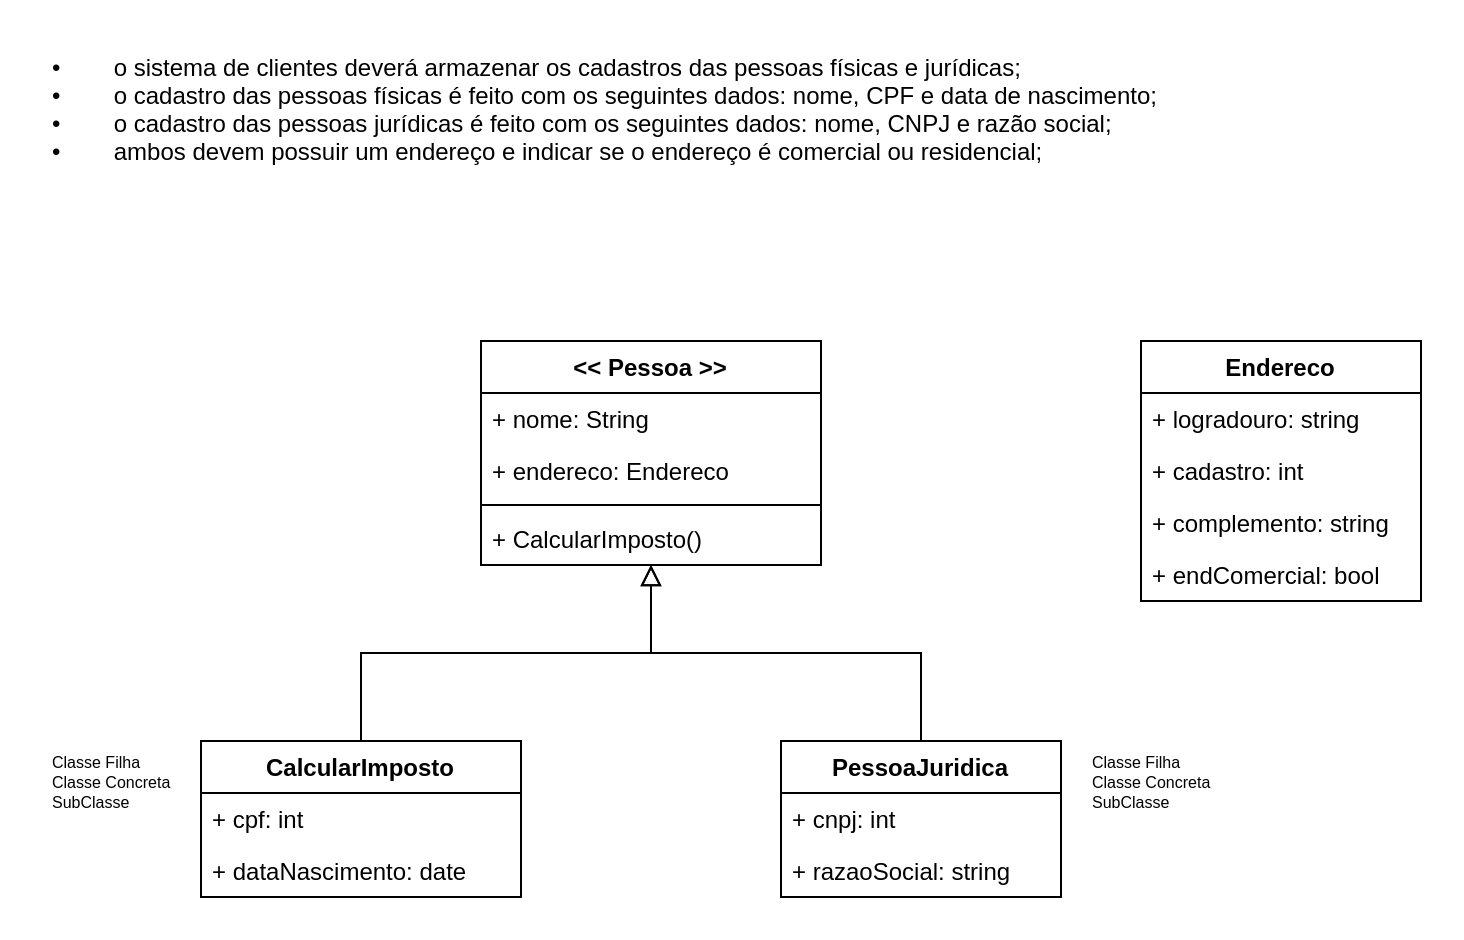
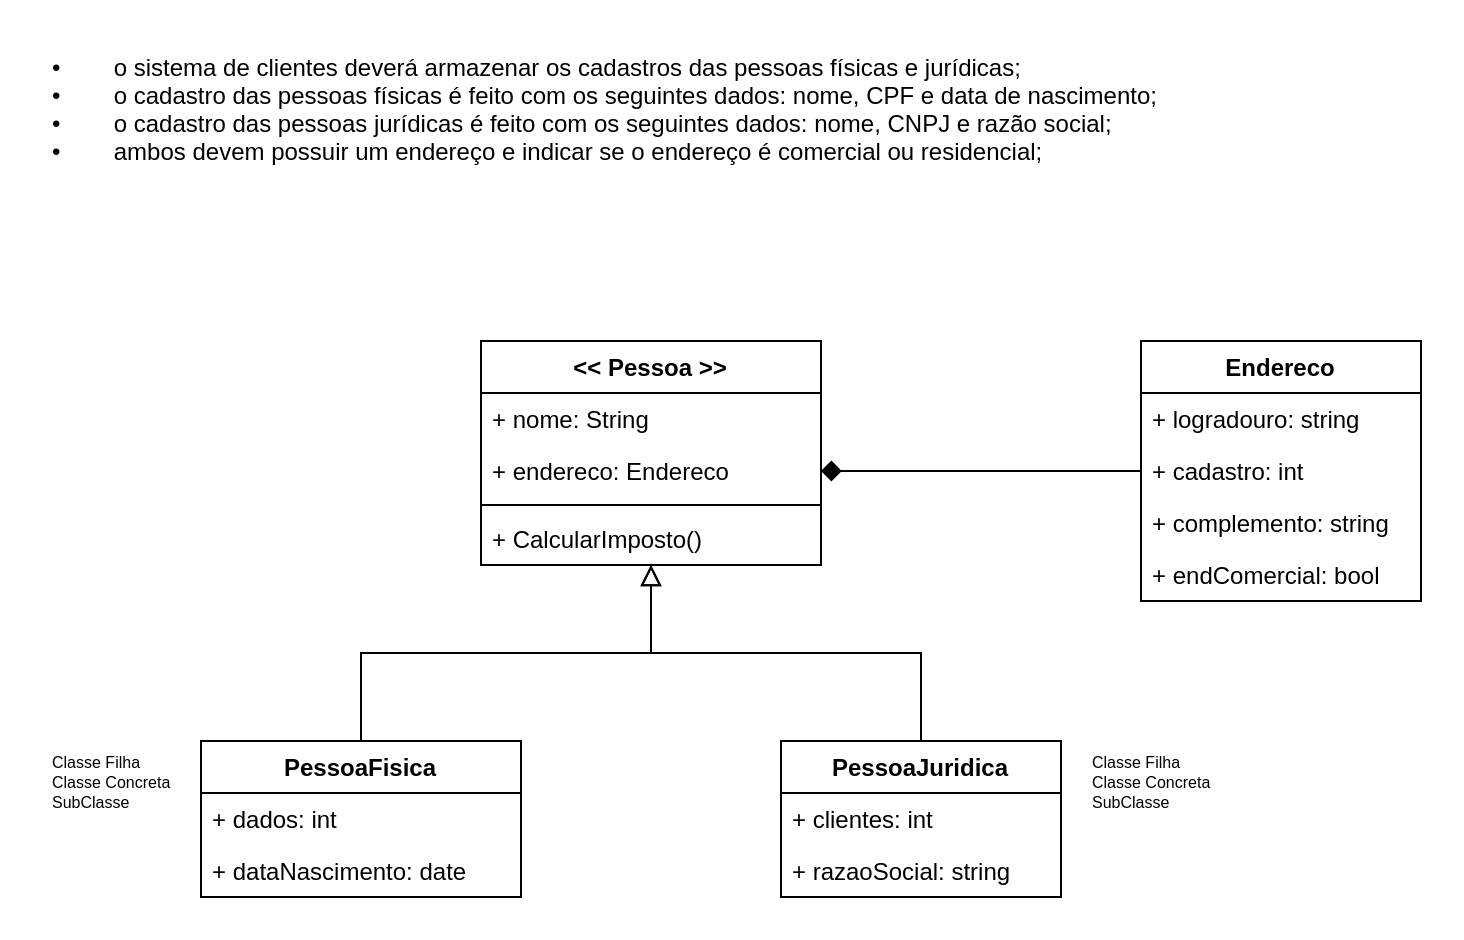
none -> (991, 471)
(360, 768) -> (360, 768)
(267, 820) -> (280, 820)
(853, 820) -> (874, 820)
